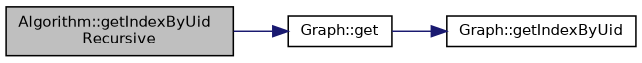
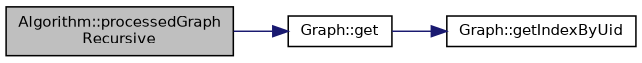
(120, 31) -> (120, 31)
